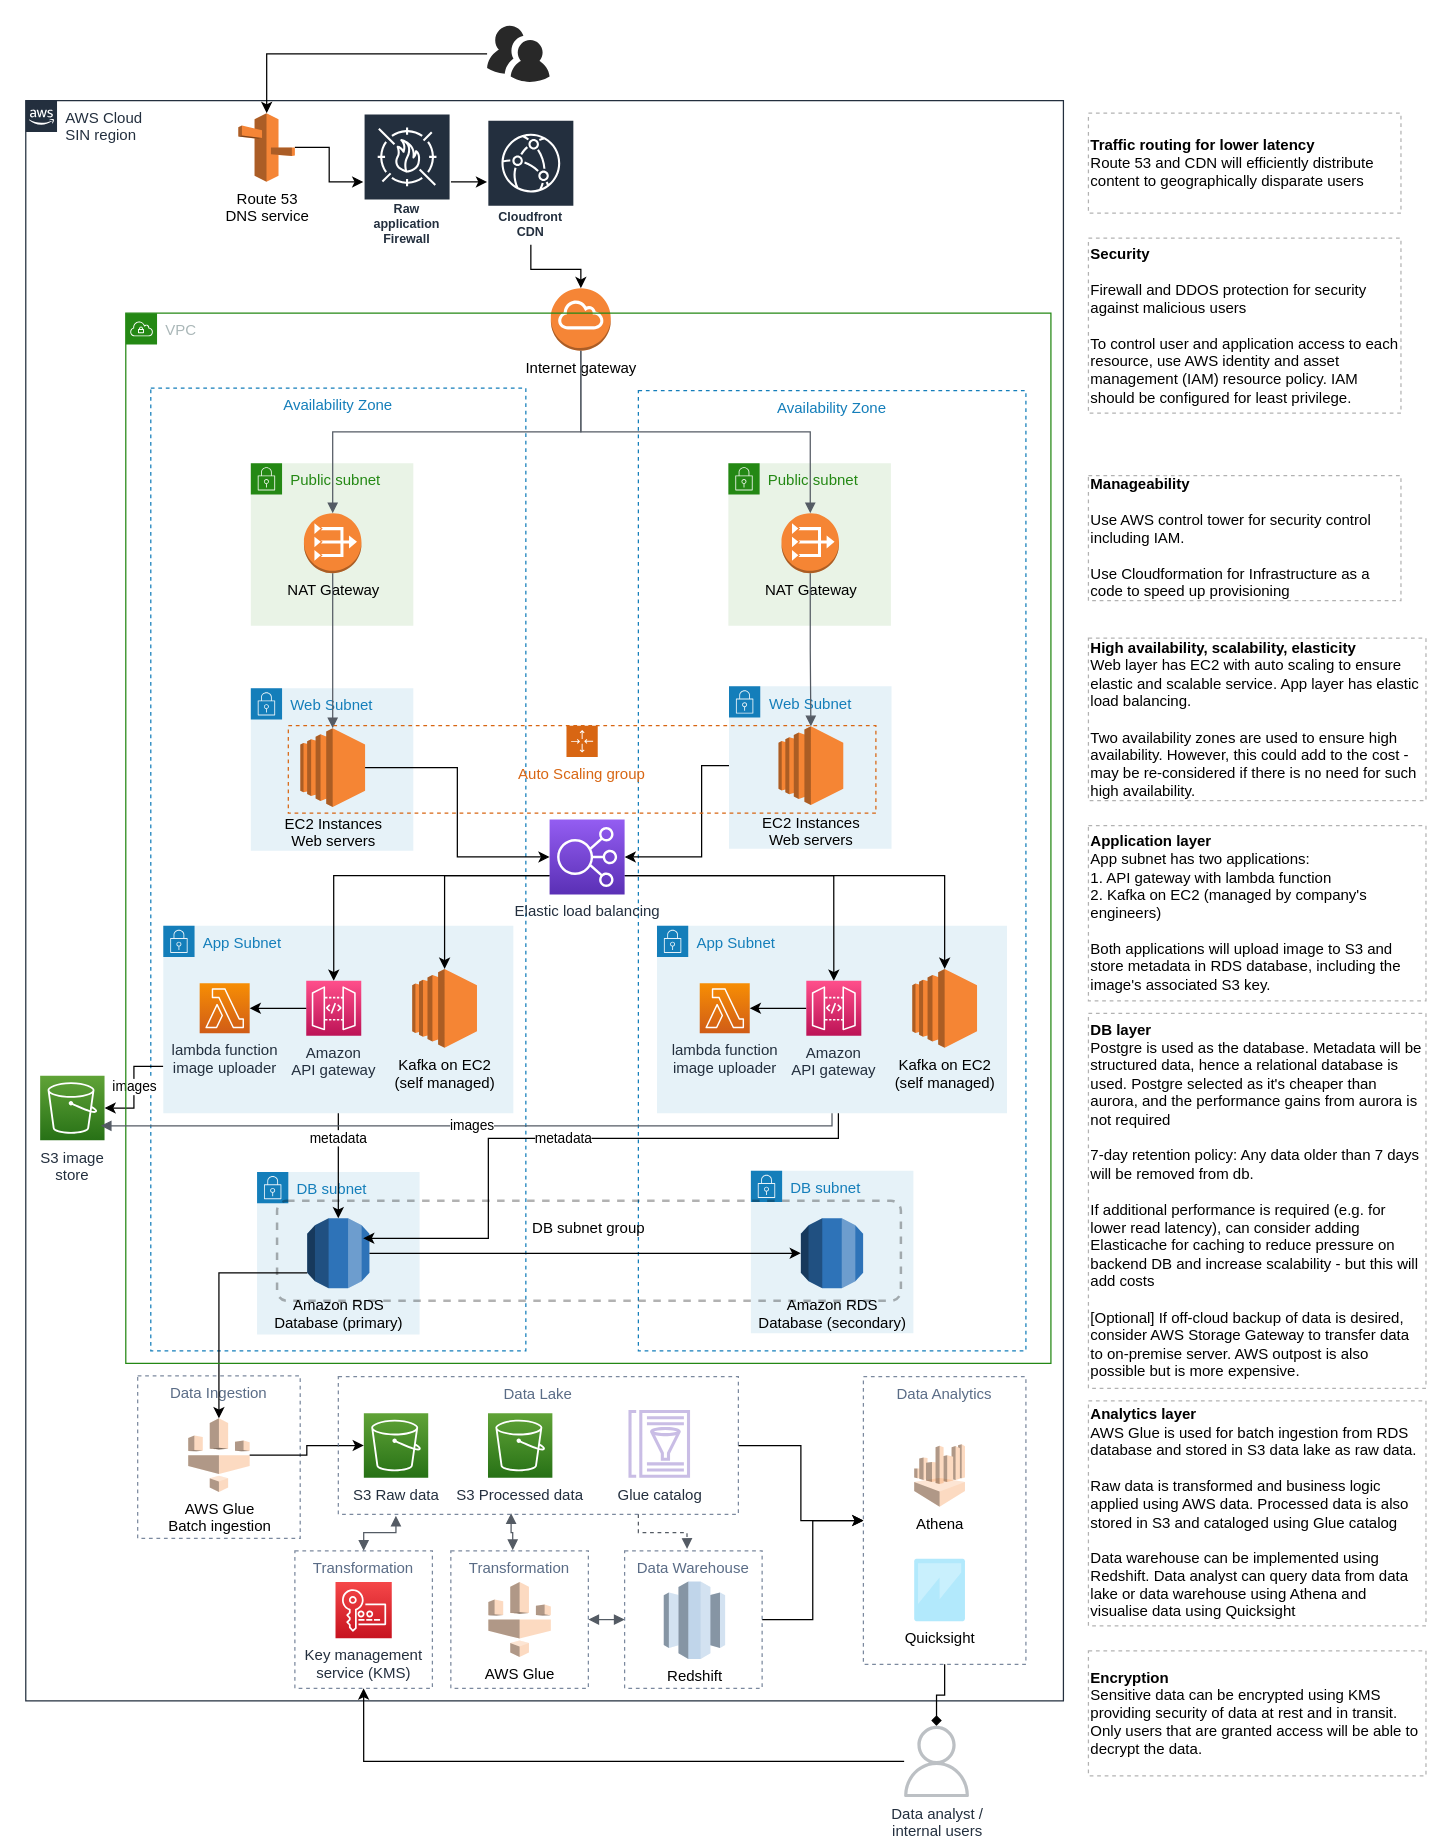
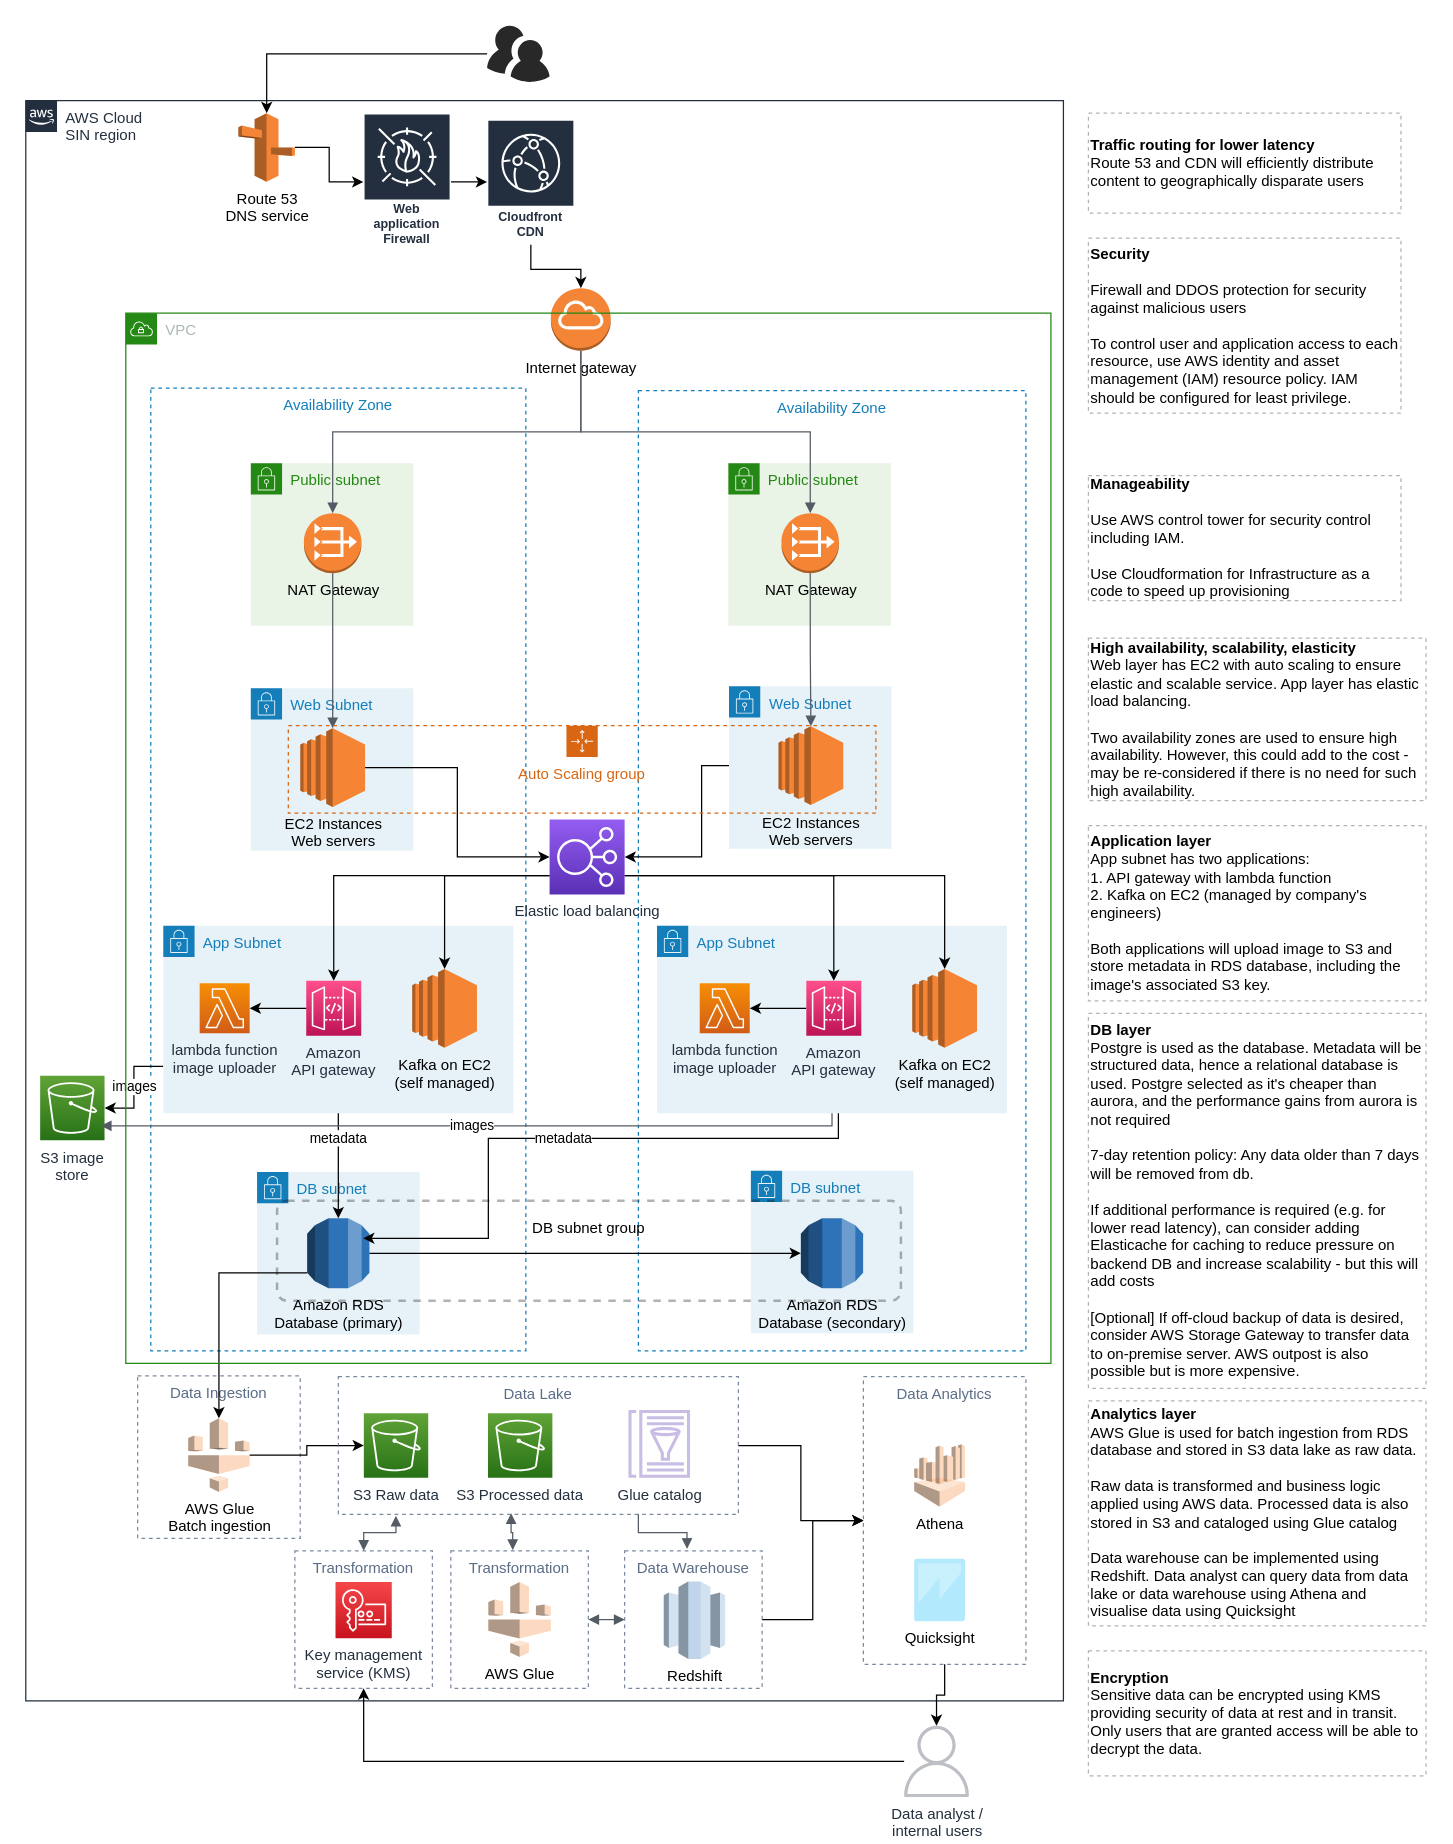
(407, 231) -> (407, 231)
(657, 1532) -> (657, 1532)
(936, 1715) -> (936, 1716)
